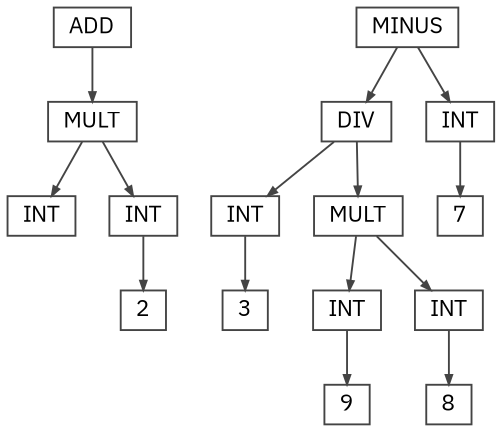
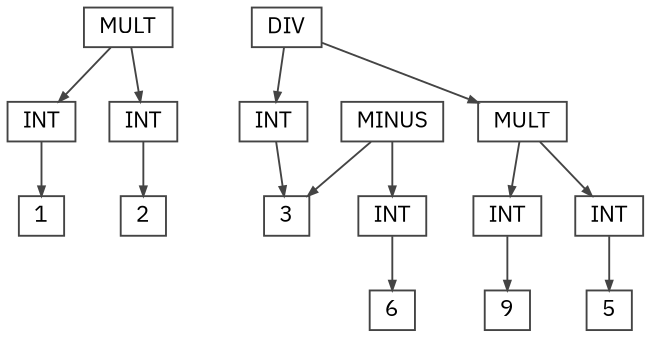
(92, 27) -> none
(384, 70) -> (343, 166)
none -> (41, 216)
(460, 216) -> (392, 310)
(449, 405) -> (609, 310)
